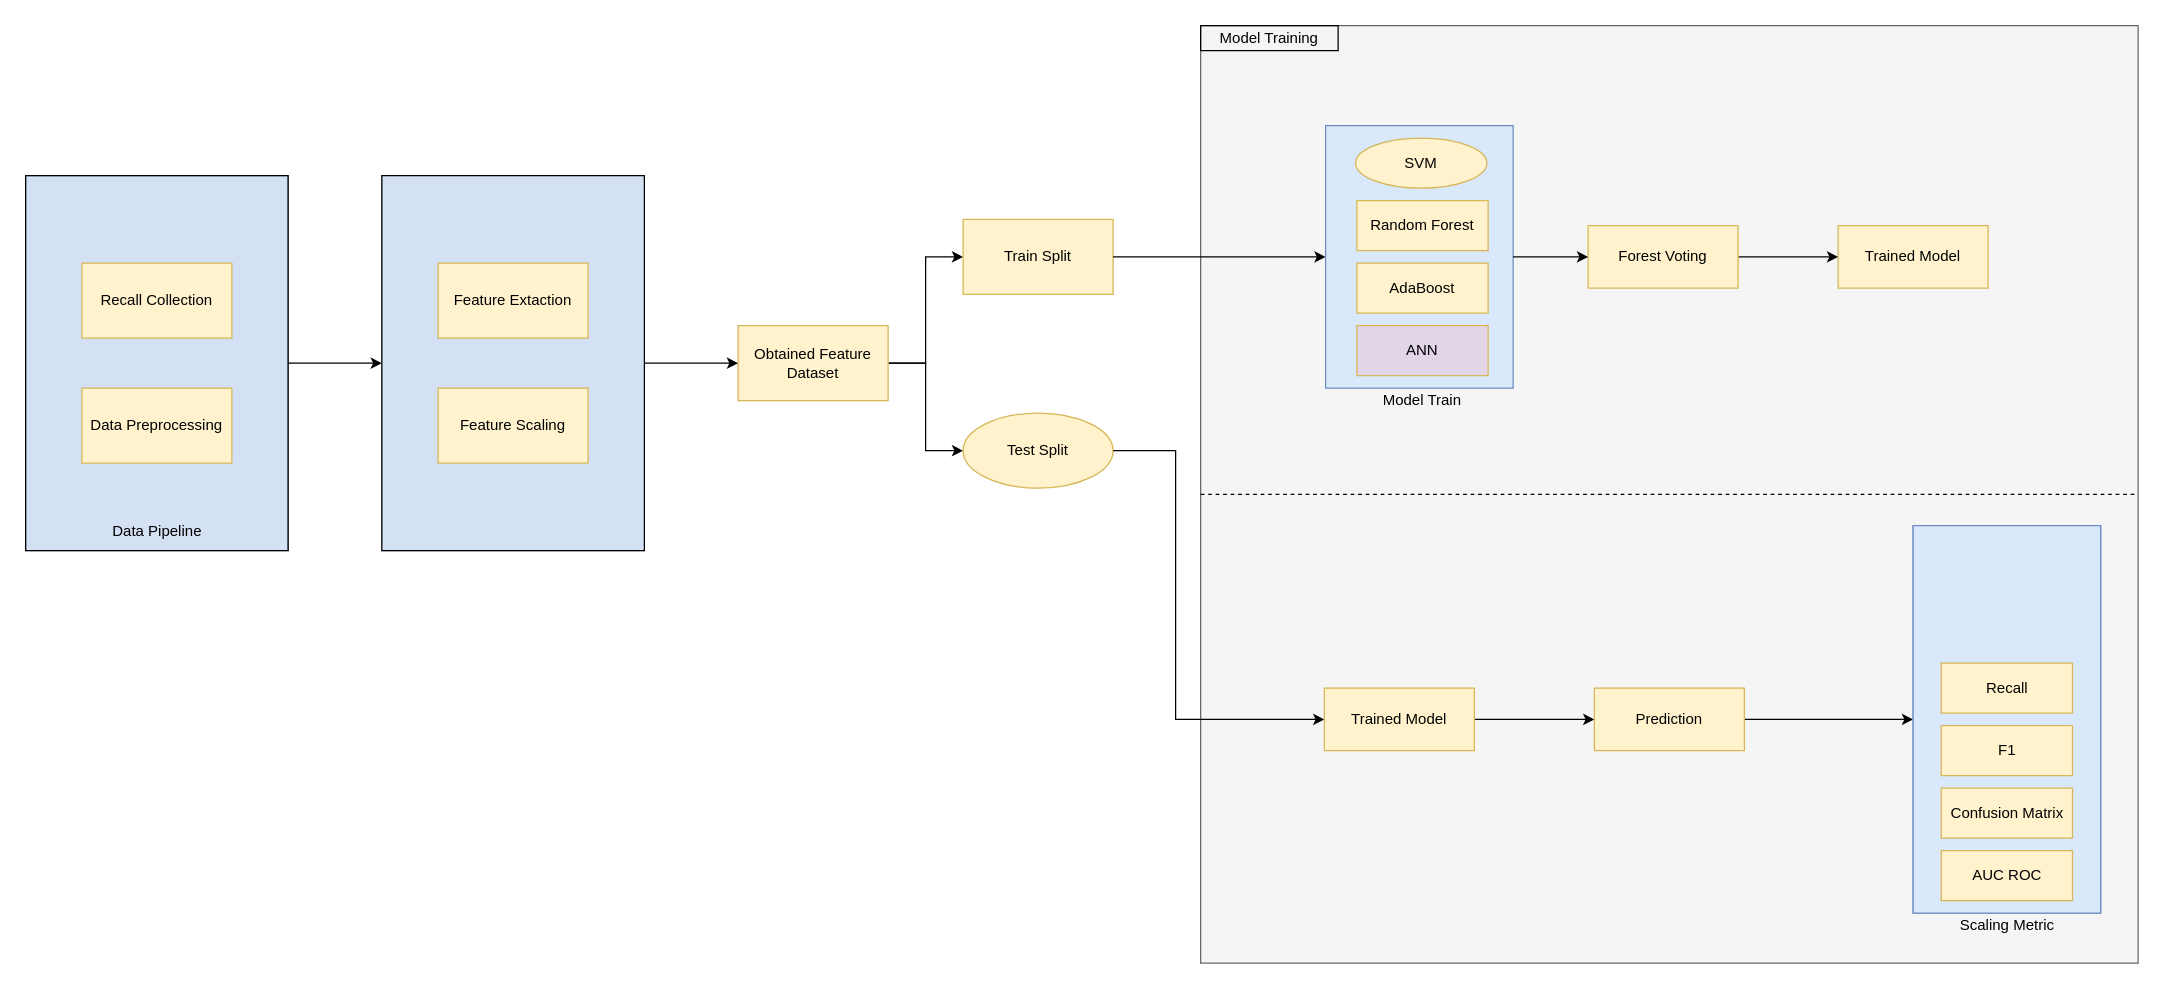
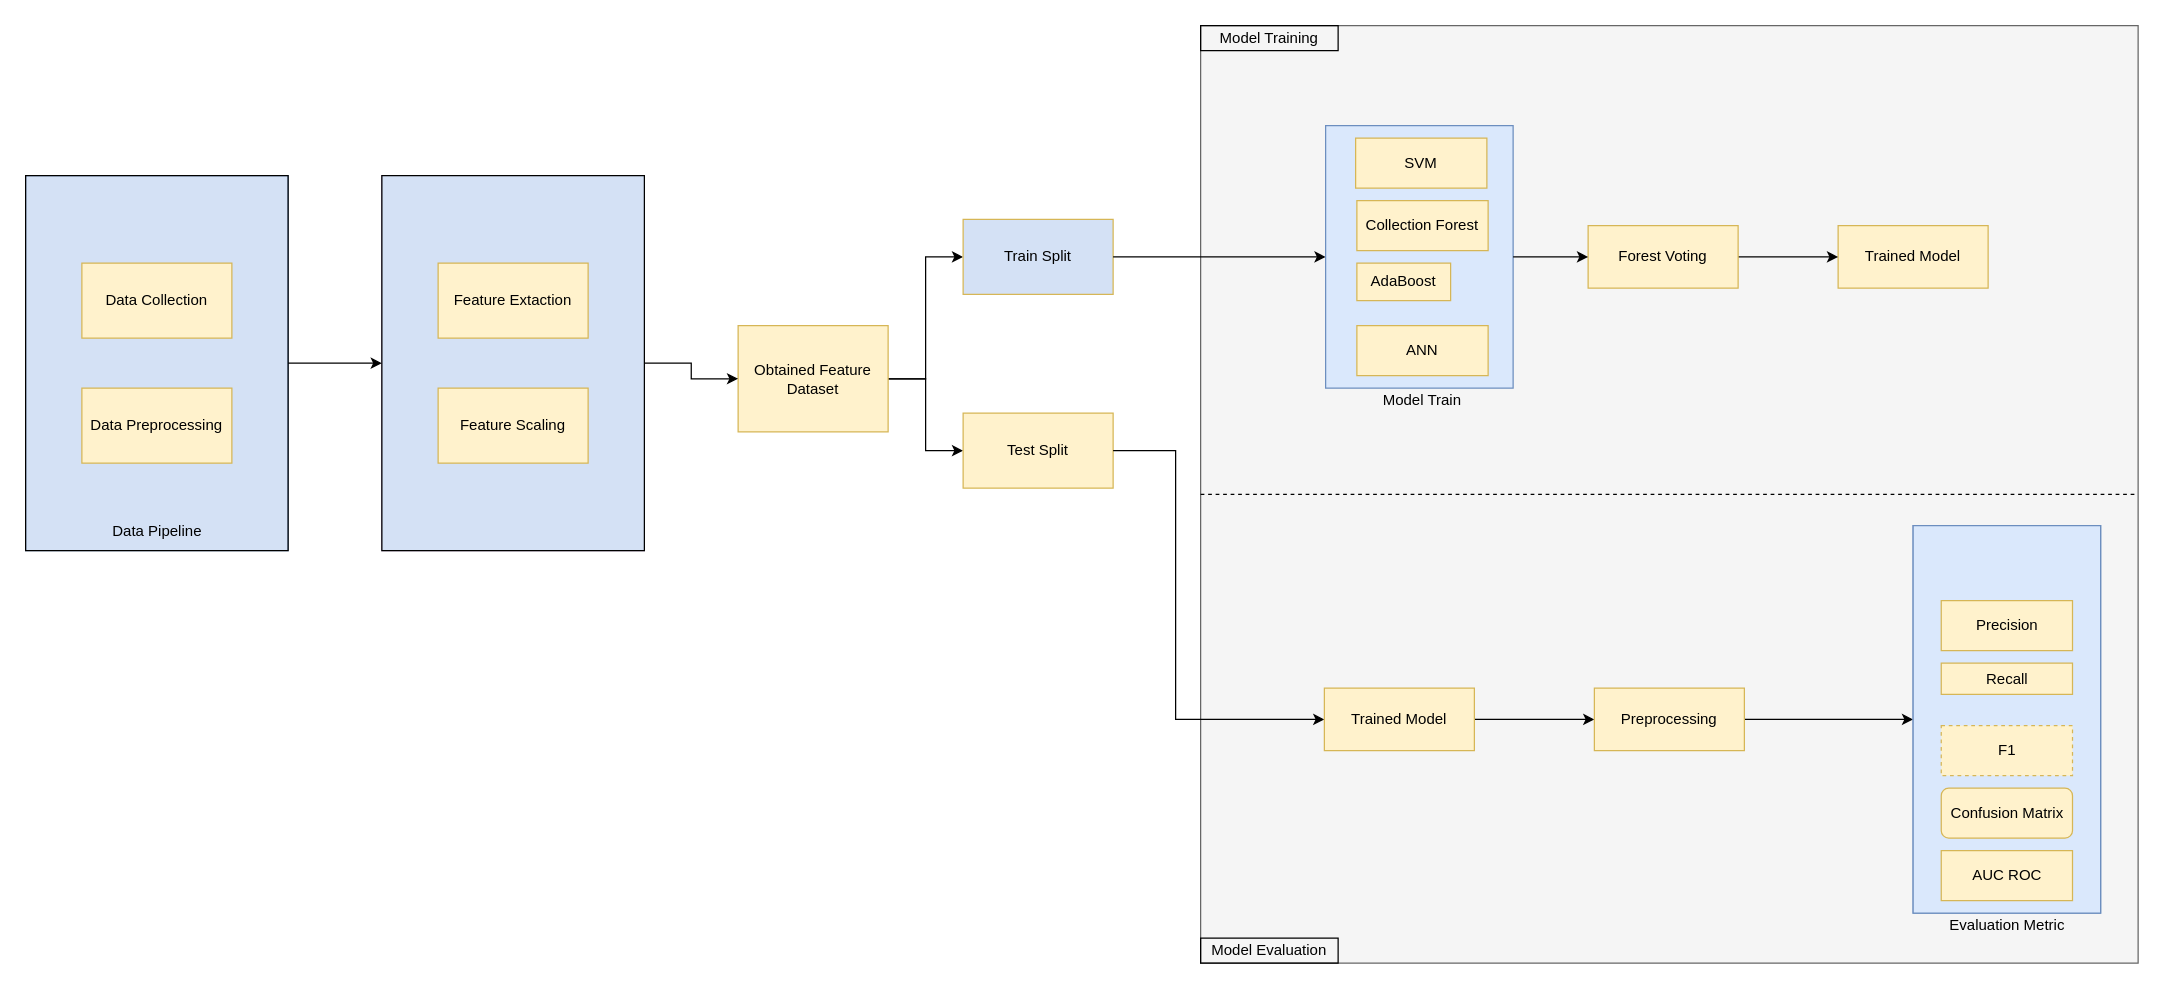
(1421, 163) -> (1421, 163)
(1423, 226) -> (1423, 226)
(1038, 257) -> (1038, 257)
(1423, 288) -> (1404, 282)
(157, 301) -> (157, 301)
(1423, 351) -> (1423, 351)
(813, 363) -> (813, 379)
(1038, 451) -> (1038, 451)
none -> (2007, 626)
(2007, 688) -> (2007, 679)
(1669, 719) -> (1669, 719)
(2007, 751) -> (2007, 751)
(2007, 813) -> (2007, 813)
(2008, 926) -> (2008, 926)
none -> (1269, 951)
